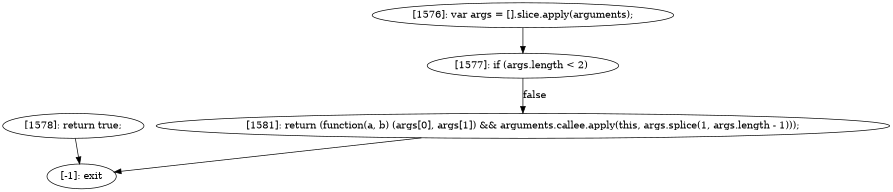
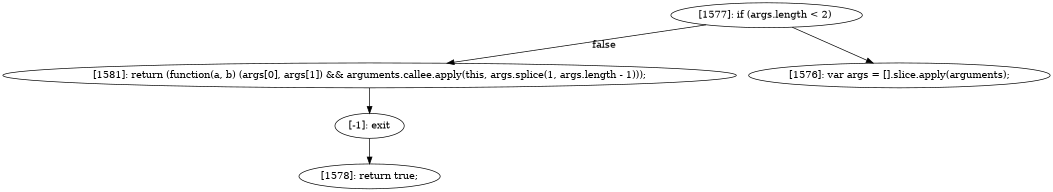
(523, 37) -> (829, 44)
(77, 148) -> (370, 148)
